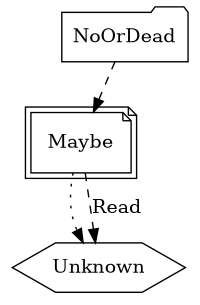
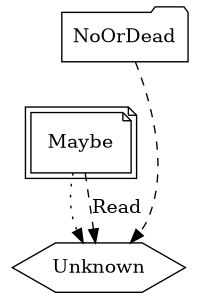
(107, 81) -> (157, 148)
